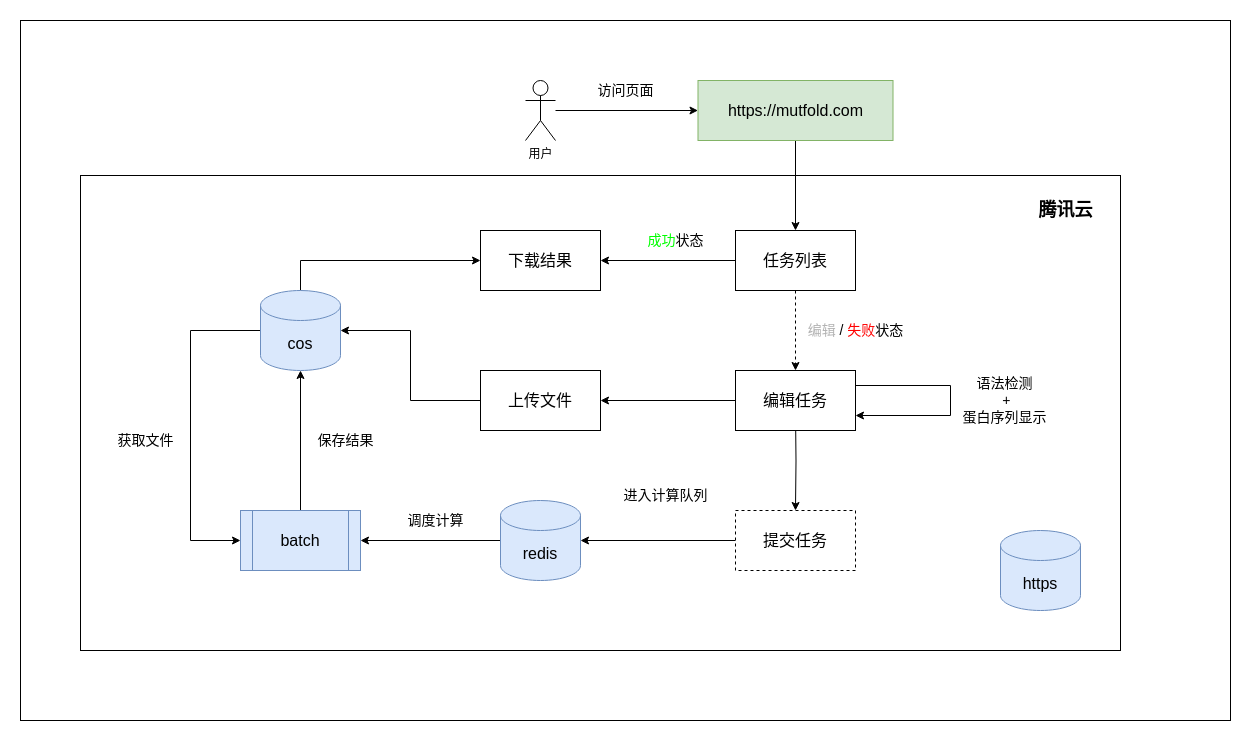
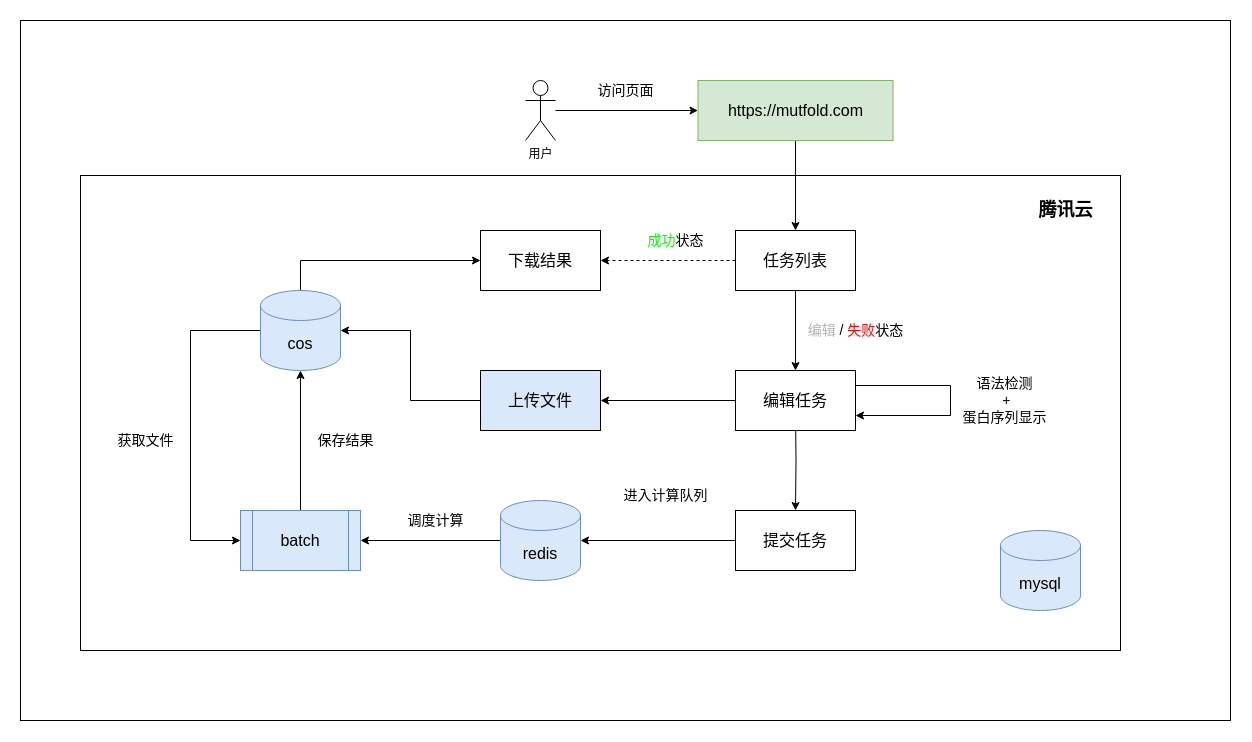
(671, 261) -> (671, 261)
(796, 328) -> (796, 328)
(541, 401) -> (541, 401)
(796, 541) -> (796, 541)
(1041, 584) -> (1041, 584)
